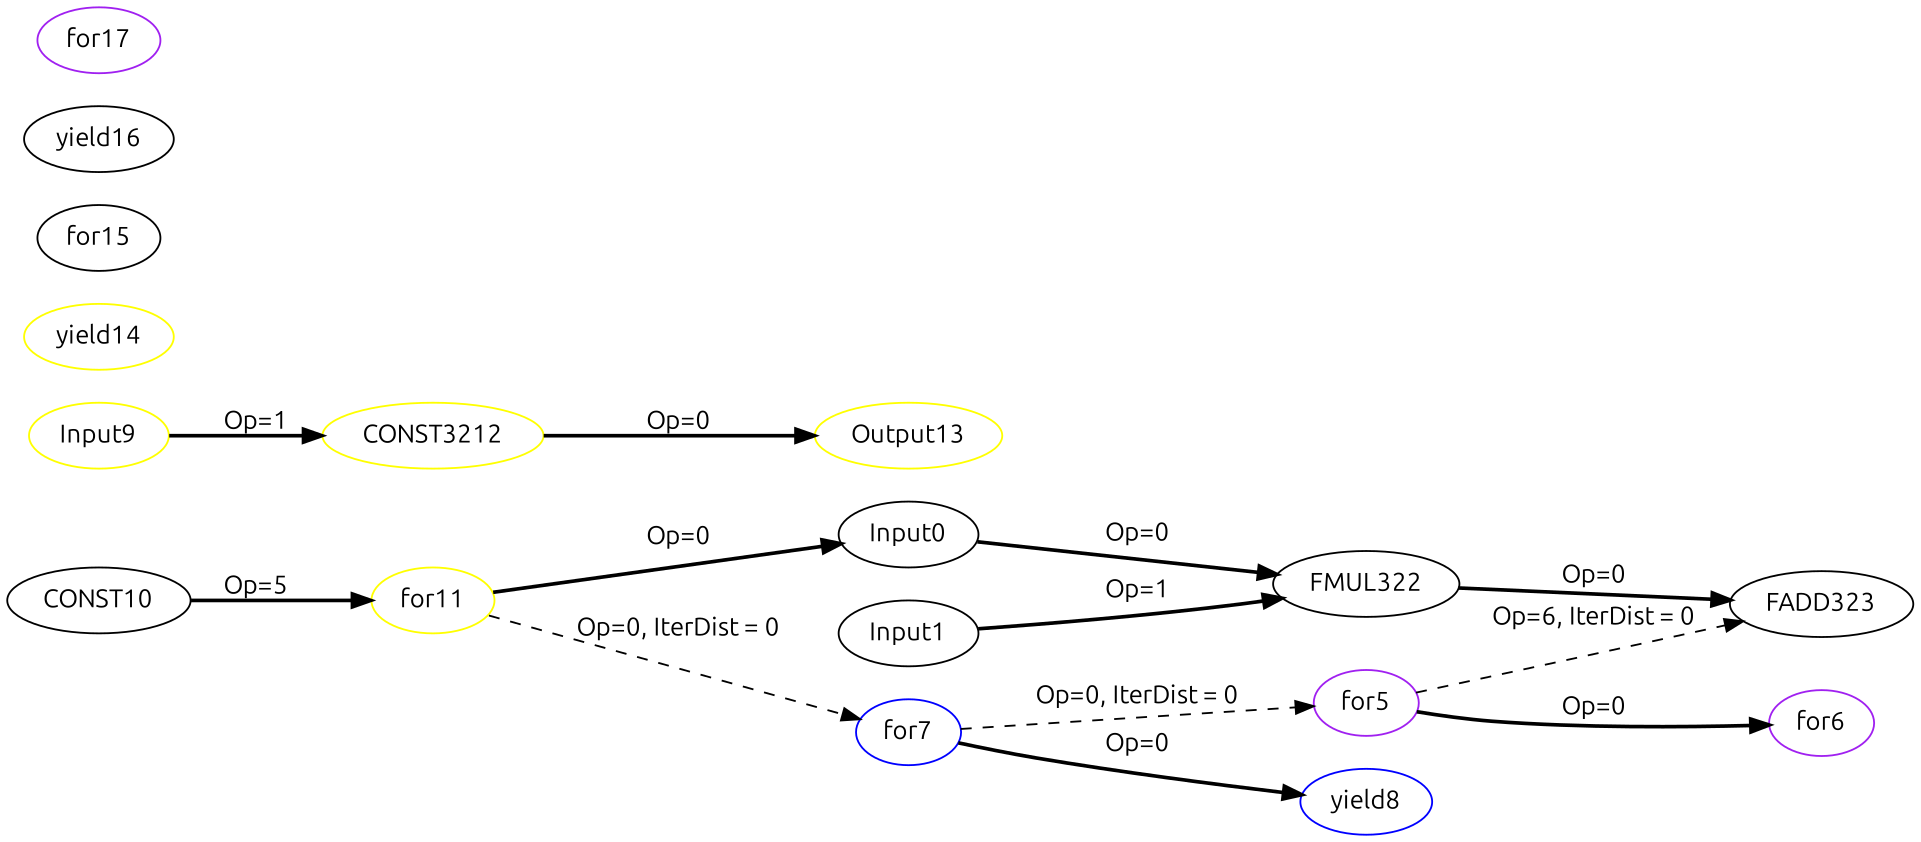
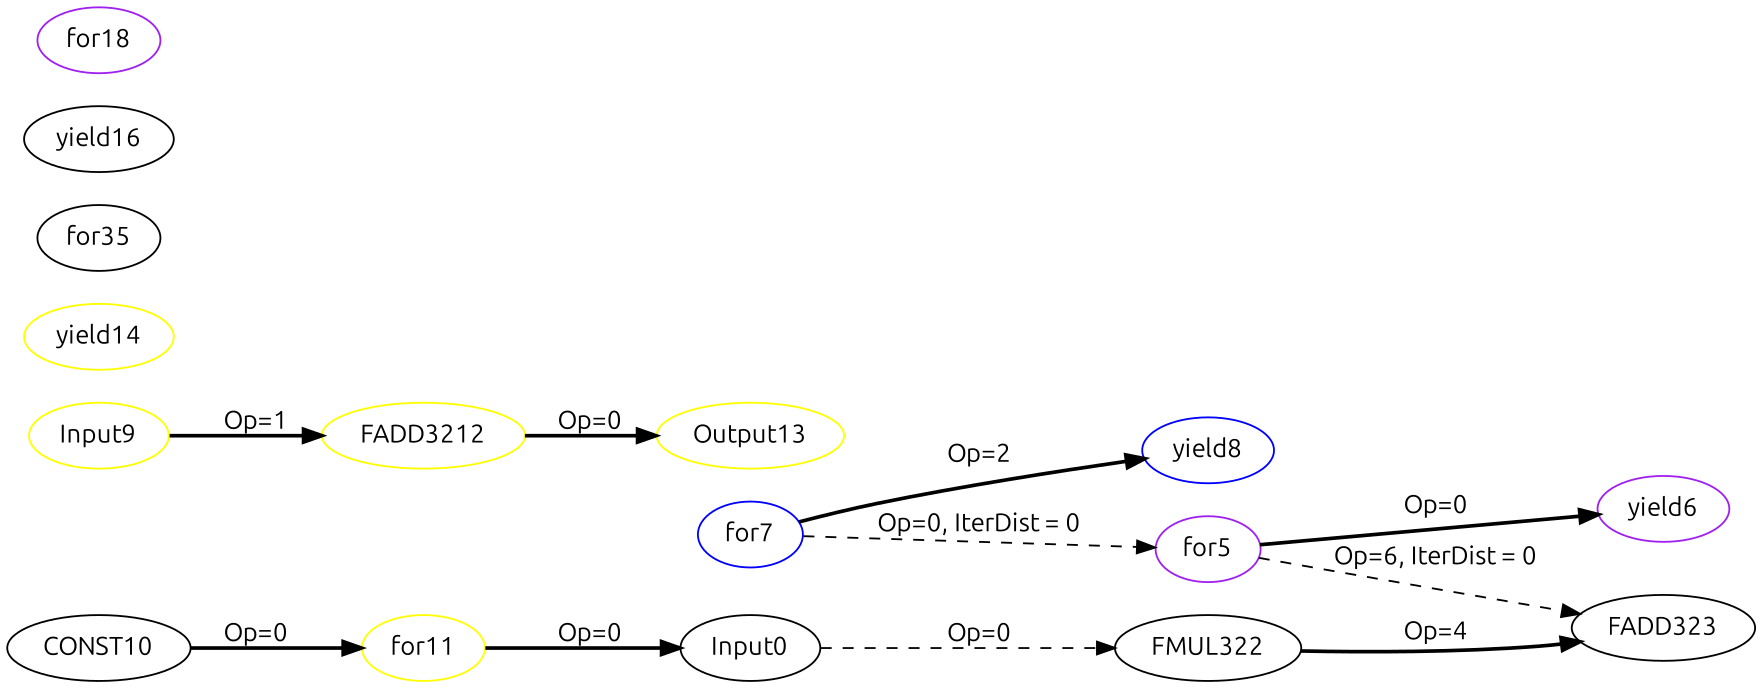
(99, 40) -> (99, 40)
(99, 238) -> (99, 238)
(433, 436) -> (423, 436)
(1118, 557) -> (959, 648)
(1595, 576) -> (1436, 632)
(256, 587) -> (256, 634)
(909, 633) -> none
(665, 665) -> none
(1822, 723) -> (1663, 509)
(1138, 744) -> (980, 455)
